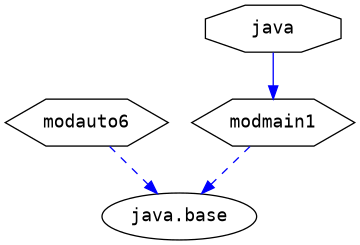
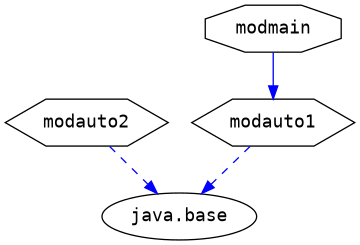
(273, 29) -> (273, 29)
(87, 123) -> (87, 123)
(273, 123) -> (273, 123)
